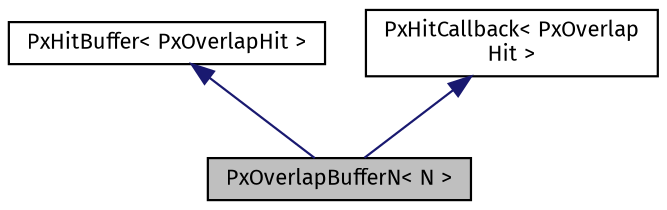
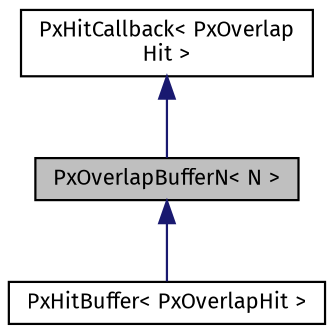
(262, 118) -> (167, 253)
